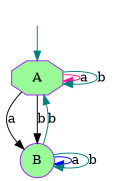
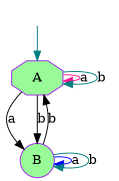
(48, 124) -> (48, 124)
